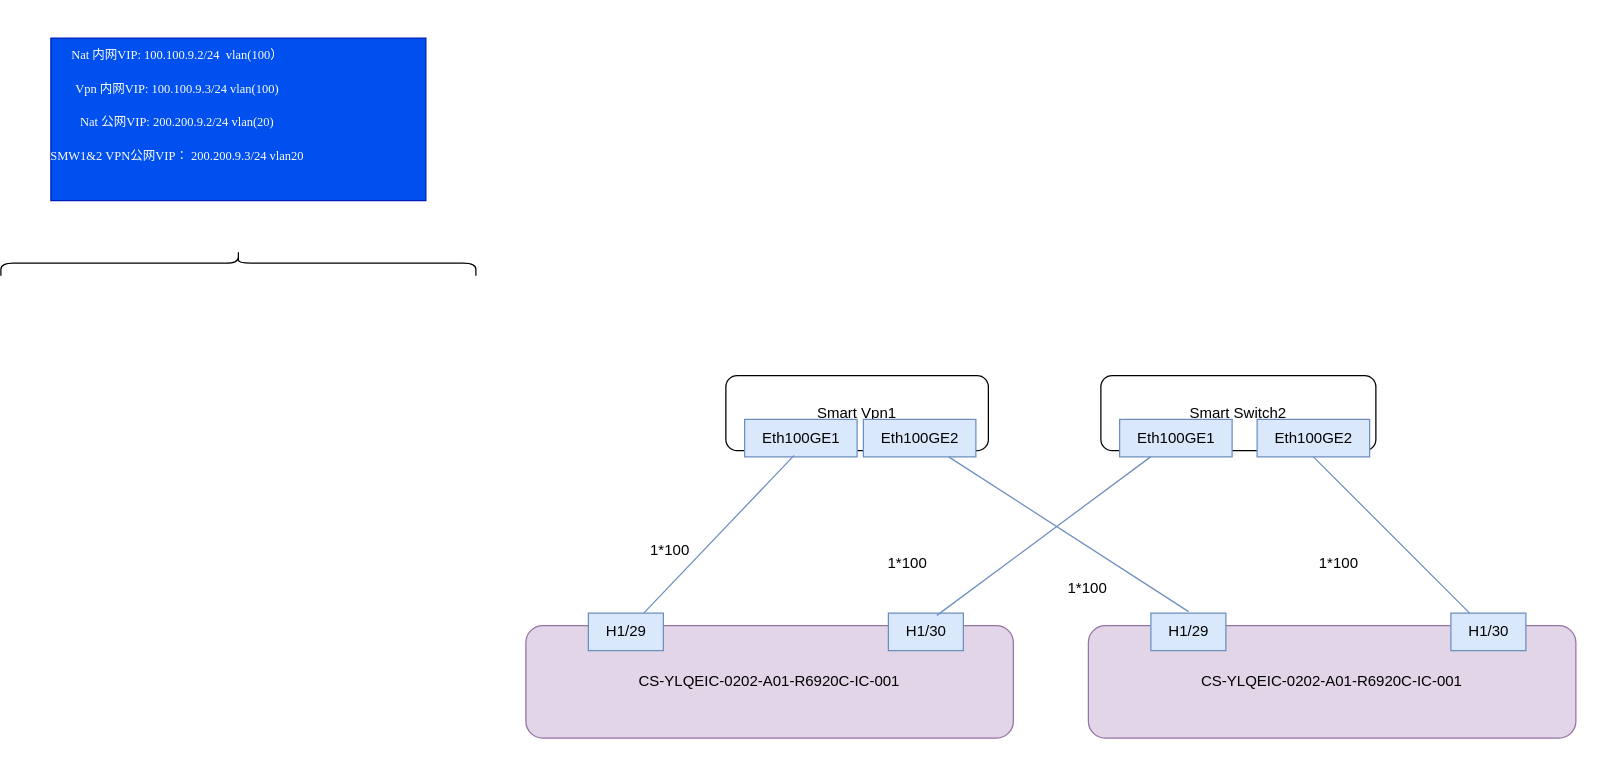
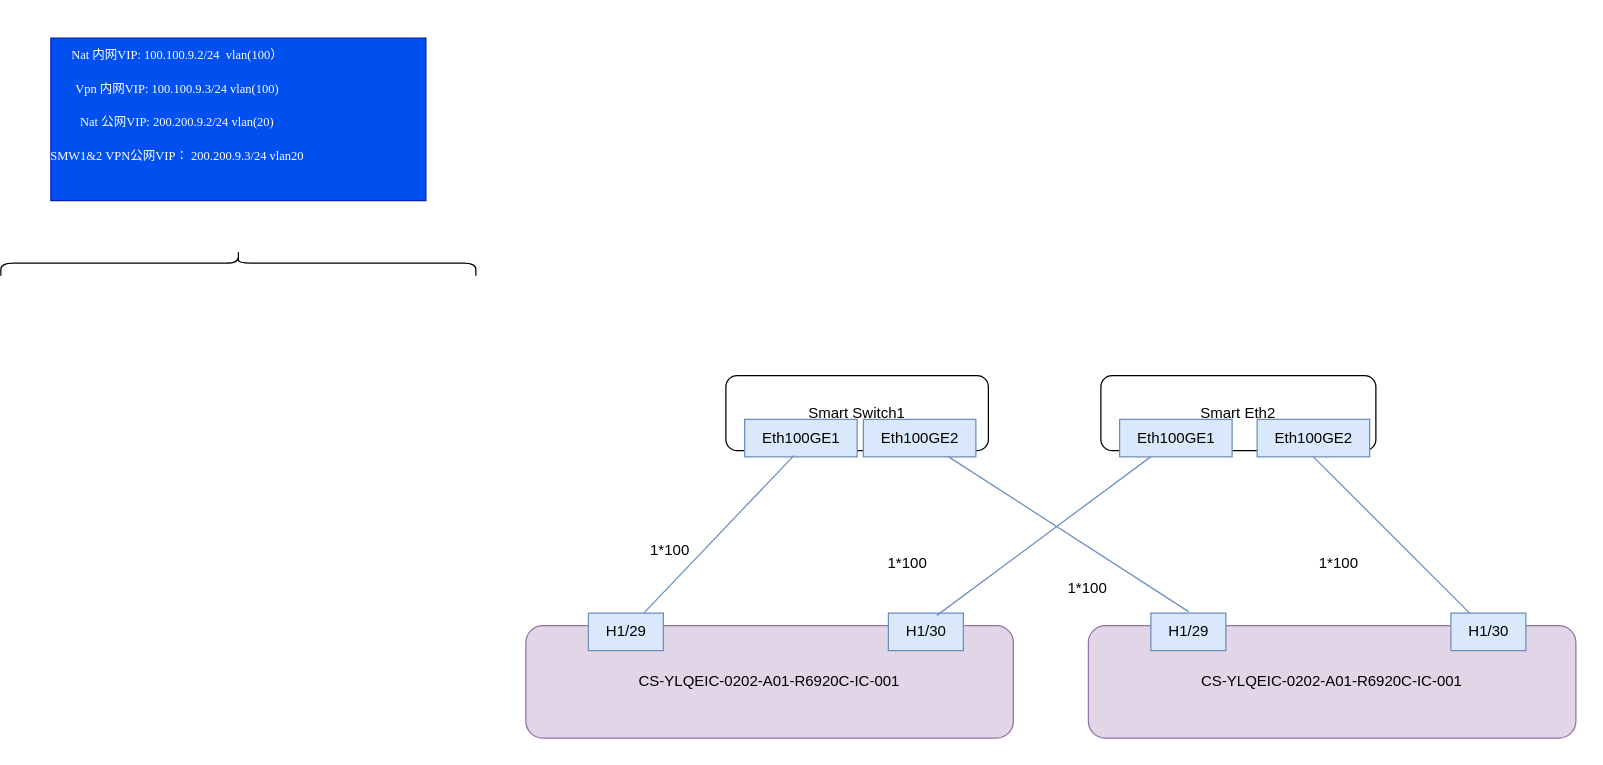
(857, 413) -> (857, 413)
(1238, 413) -> (1238, 413)
